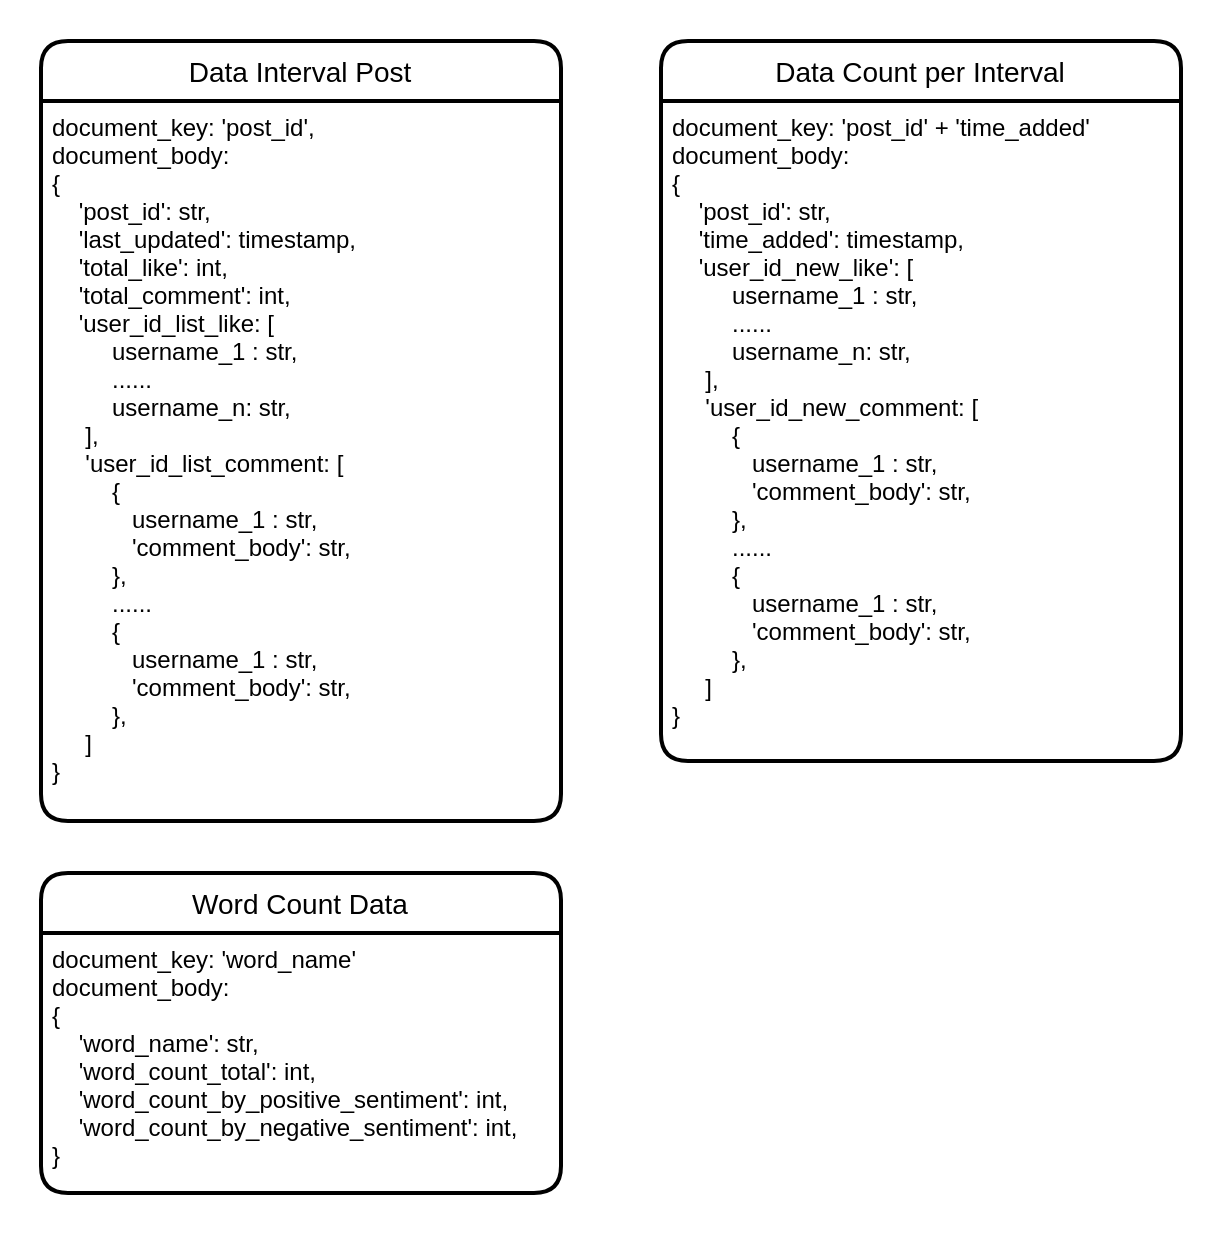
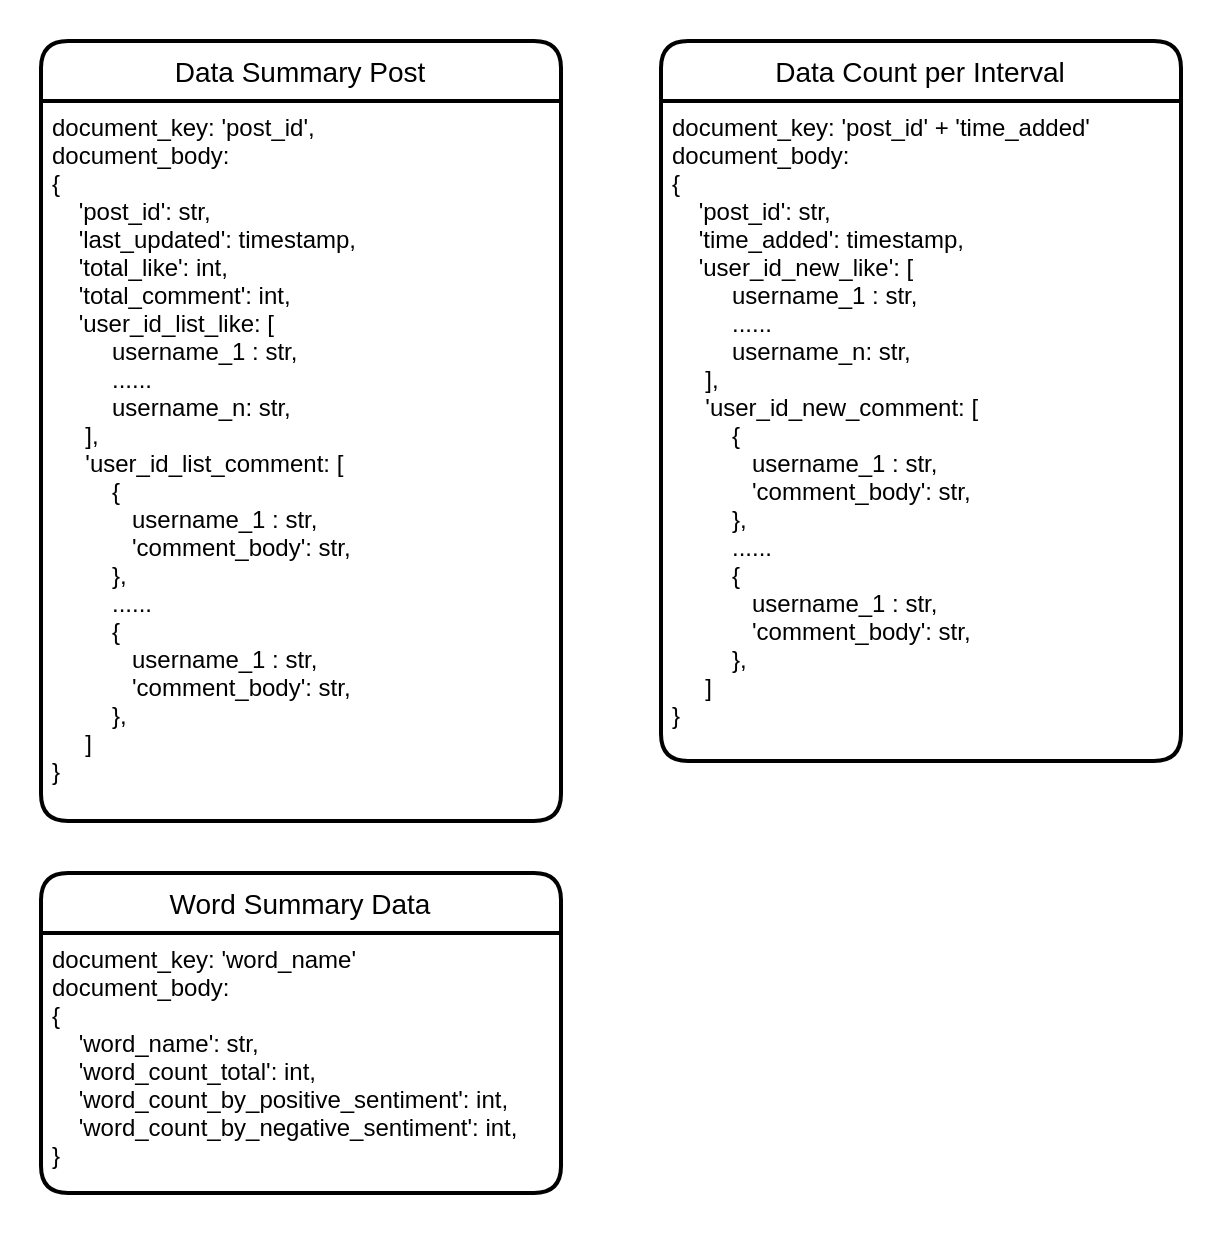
(300, 73) -> (300, 73)
(300, 905) -> (300, 905)
